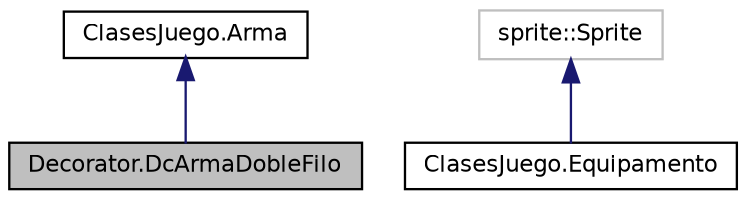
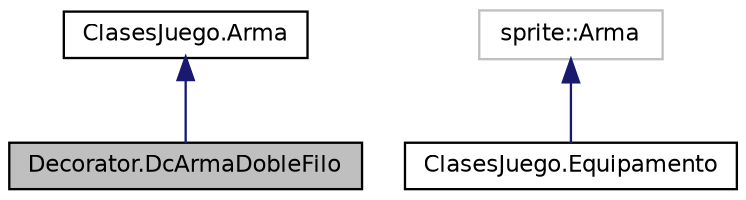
(571, 35) -> (571, 35)
